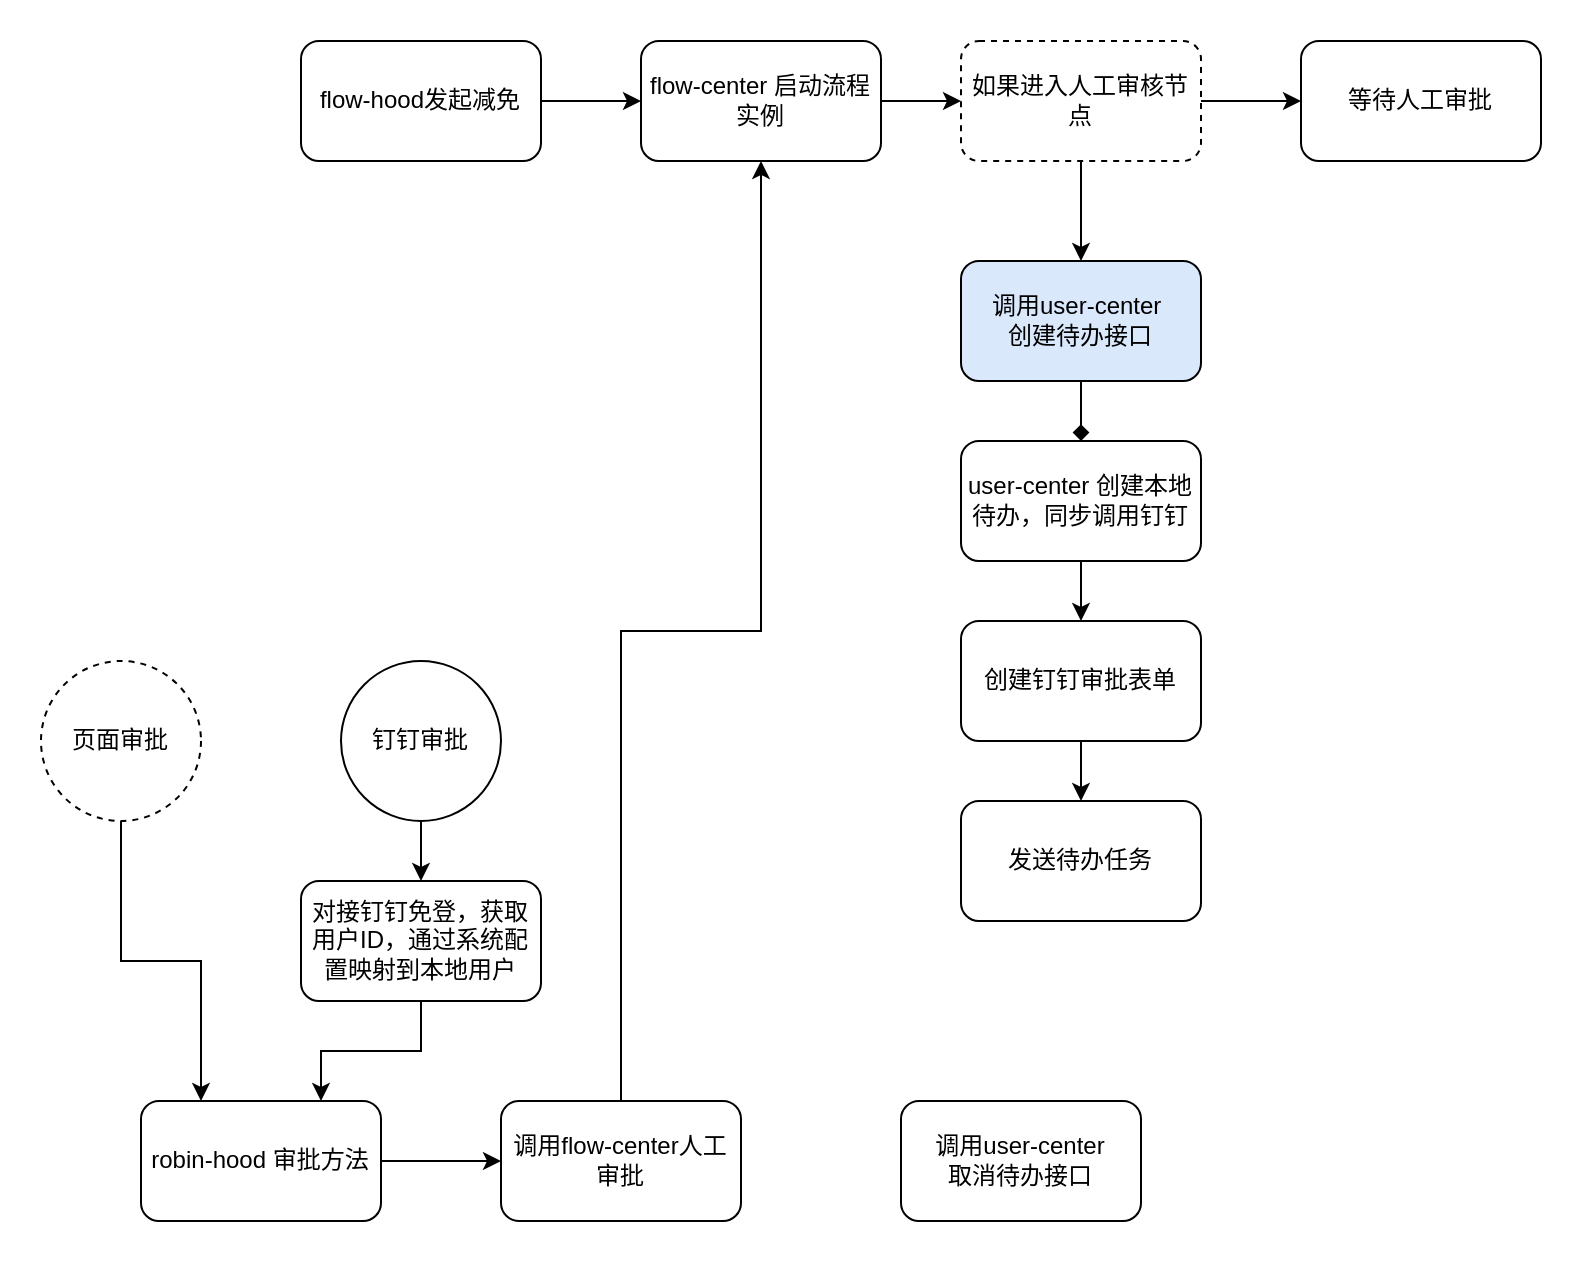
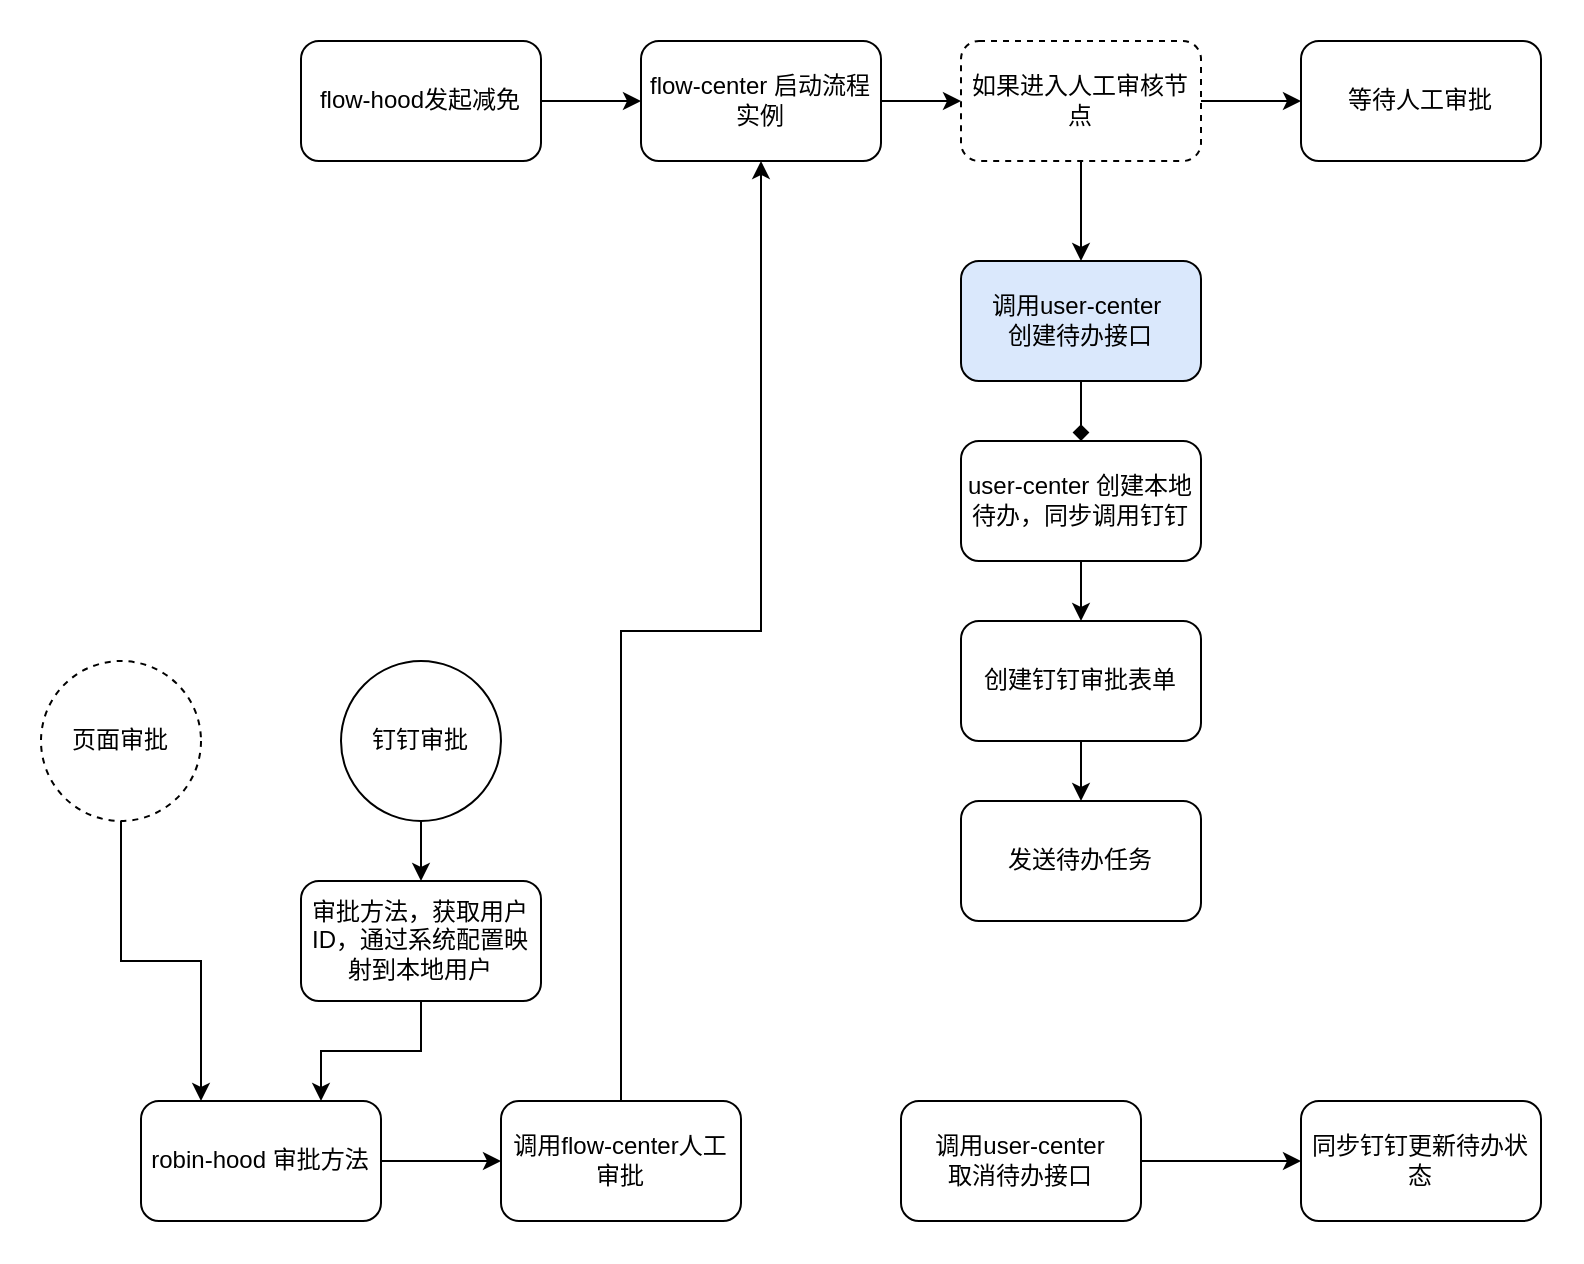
(421, 941) -> (421, 941)
none -> (1214, 1161)
none -> (1421, 1161)
